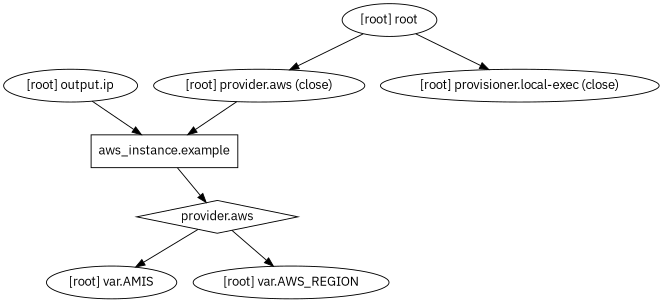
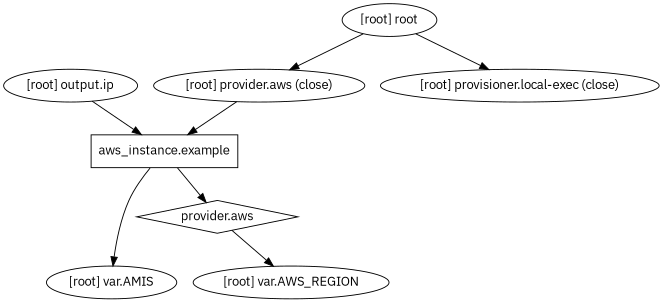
(171, 246) -> (125, 210)
